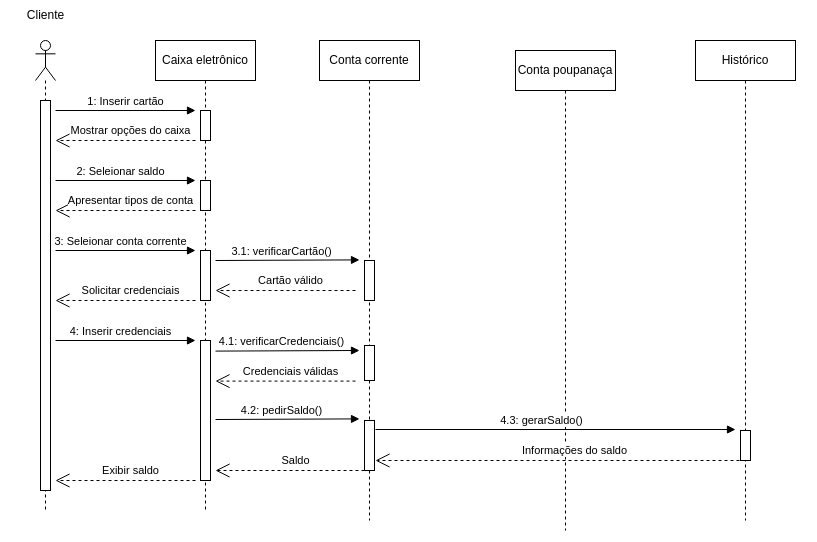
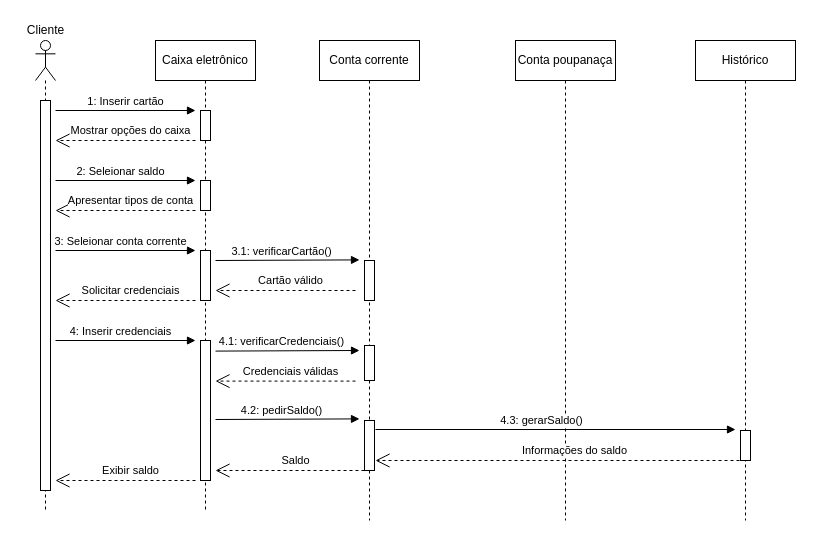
(46, 16) -> (46, 31)
(566, 291) -> (566, 281)
